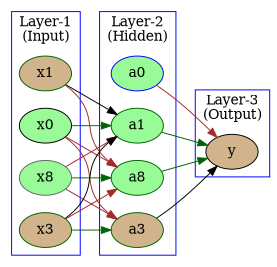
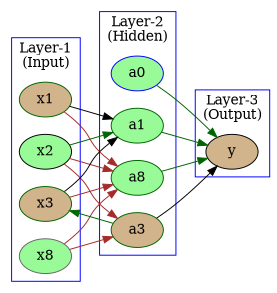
(184, 107) -> (184, 107)
(45, 126) -> (45, 152)
(87, 154) -> none
(87, 178) -> (87, 222)
(87, 230) -> (96, 218)
